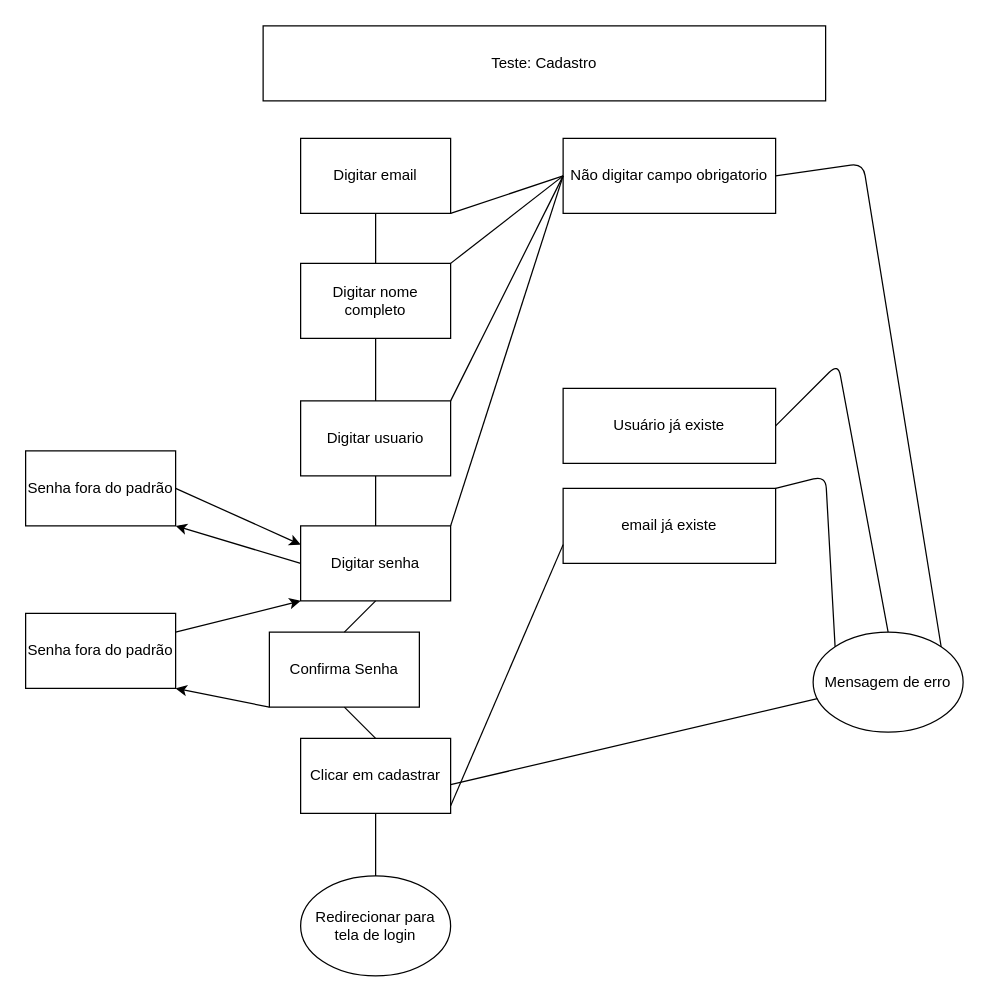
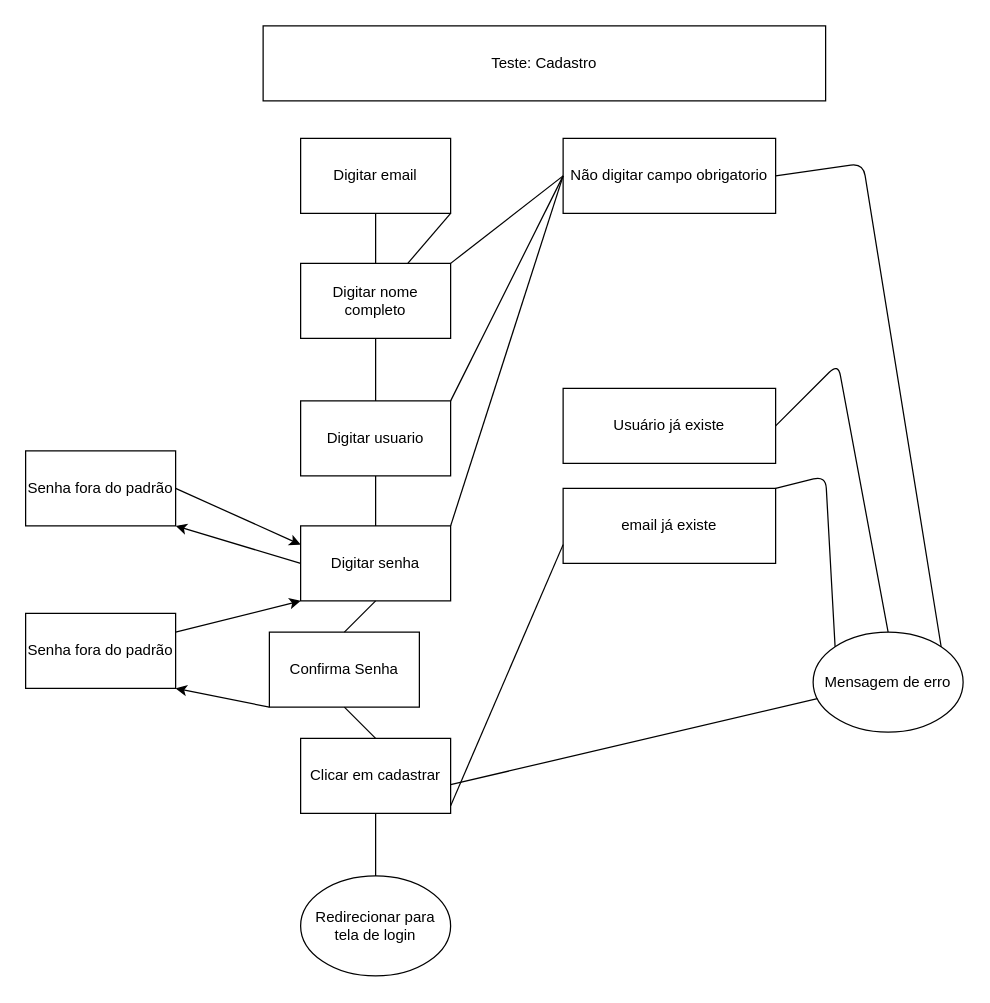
(503, 196) -> (430, 238)
